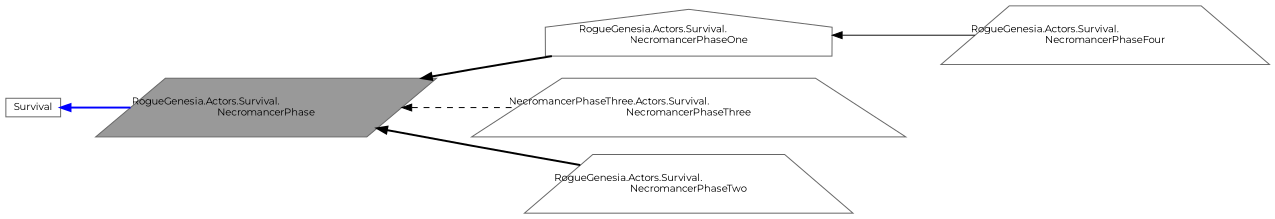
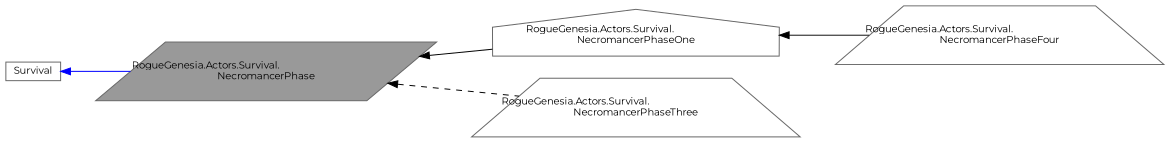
(492, 66) -> (461, 52)
(101, 108) -> (101, 71)
(689, 108) -> (636, 108)
(689, 184) -> none
